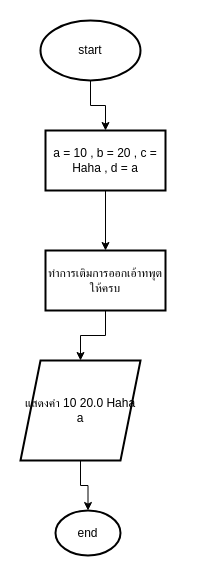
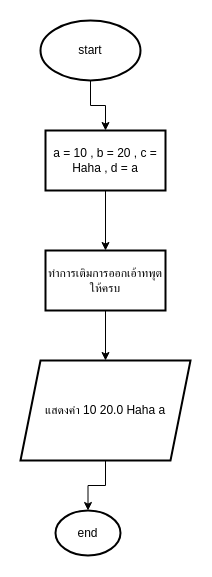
(81, 411) -> (106, 411)
